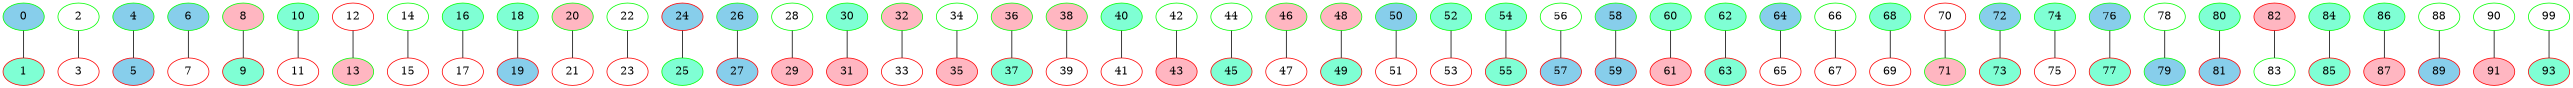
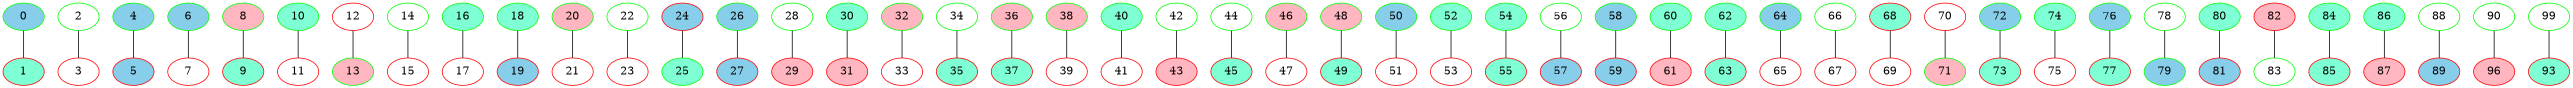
(1890, 17) -> (1890, 17)
(957, 72) -> (957, 72)
(2494, 72) -> (2494, 72)
